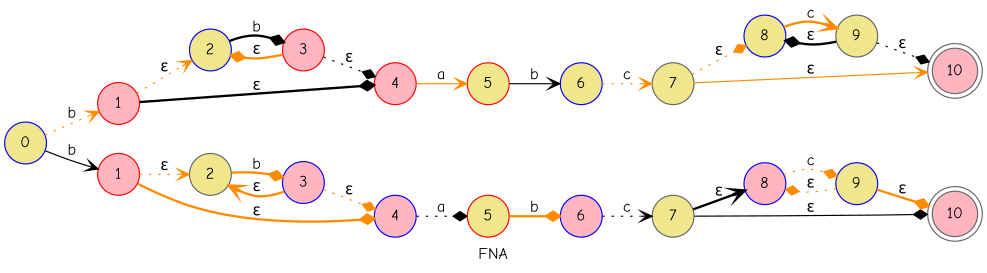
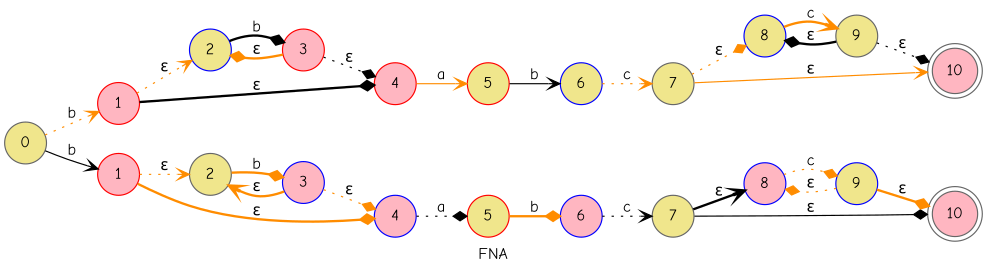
(26, 143) -> (26, 143)
